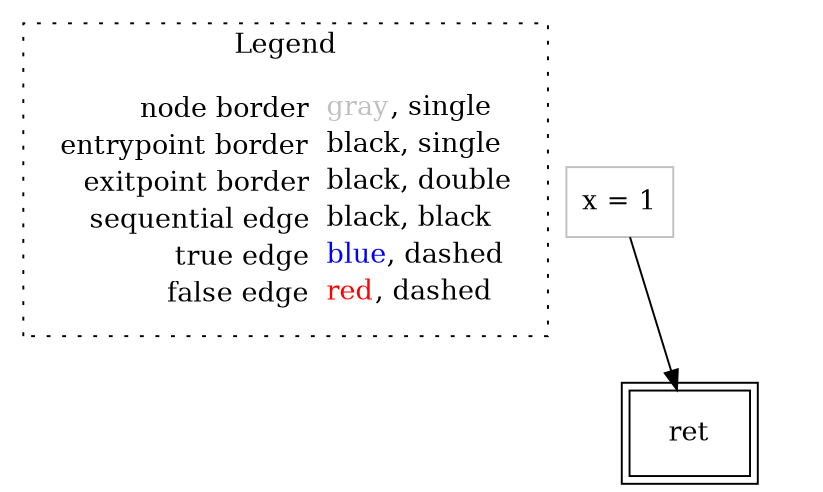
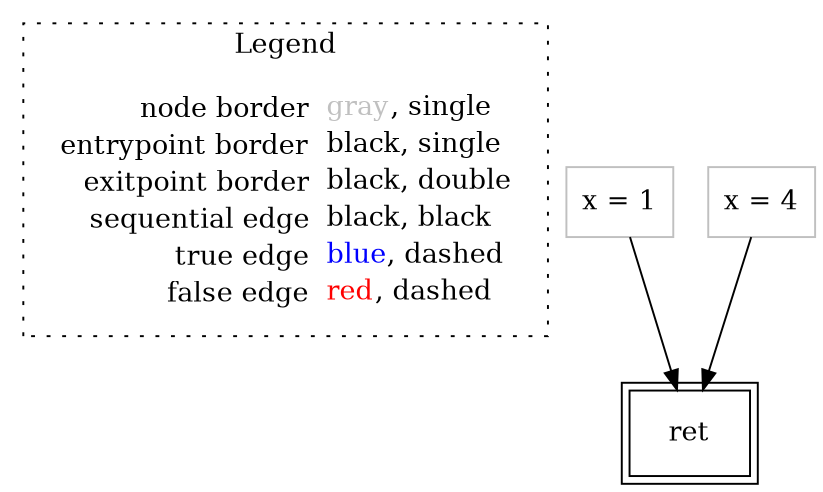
none -> (762, 202)
